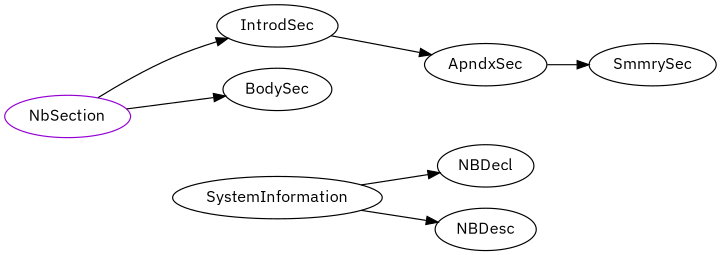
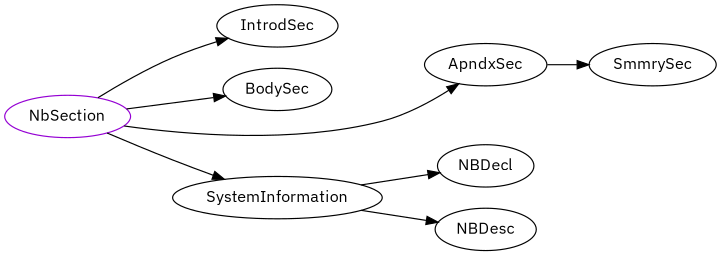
(375, 44) -> (290, 134)
none -> (160, 155)
